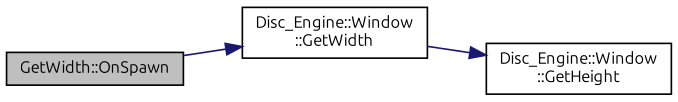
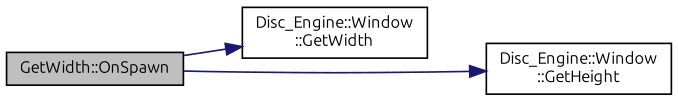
(449, 50) -> (327, 73)
